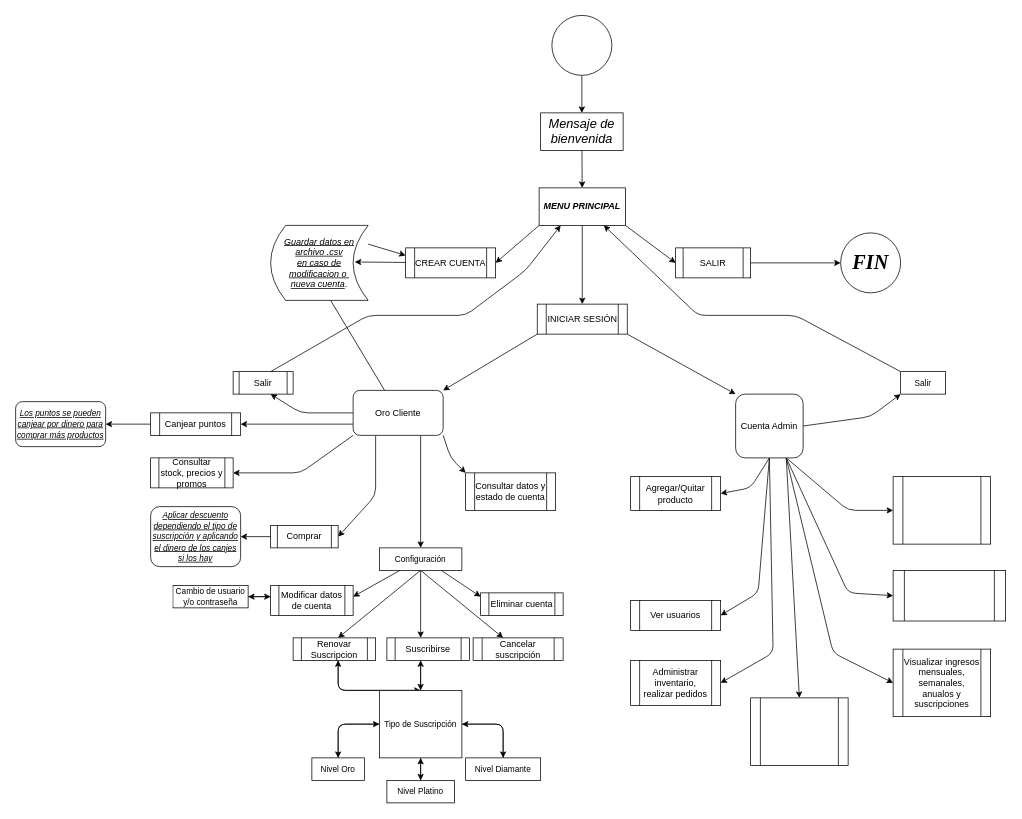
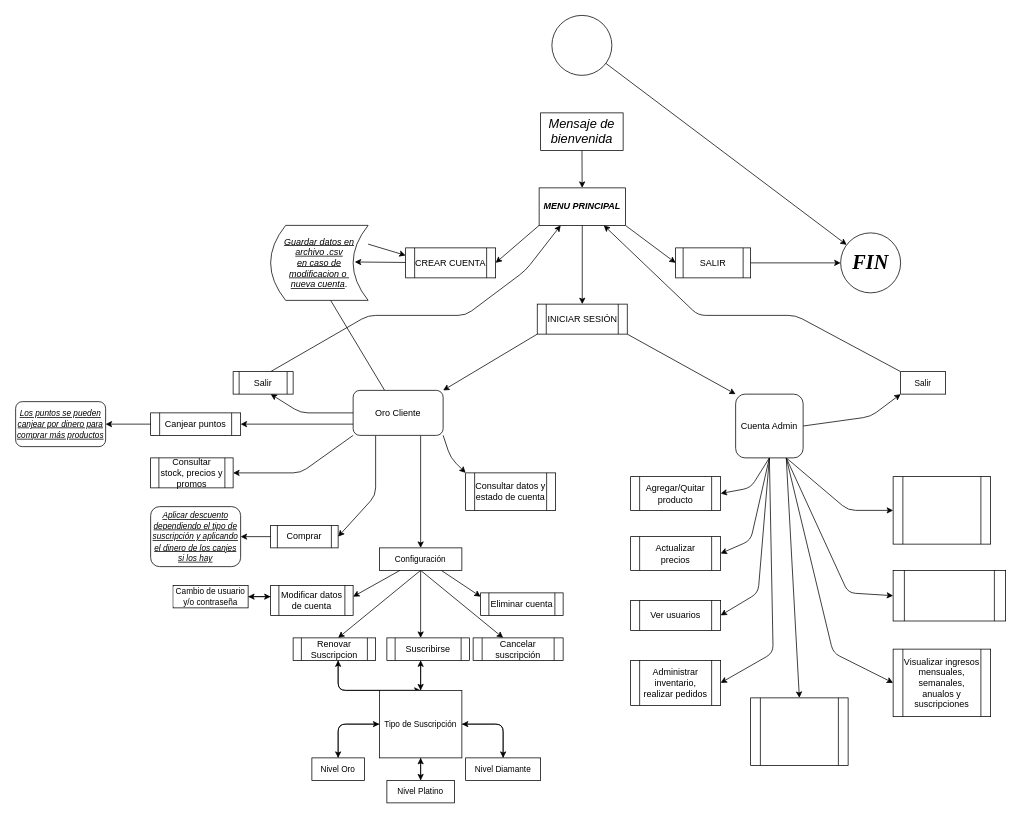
(582, 106) -> (724, 153)
none -> (756, 515)
none -> (675, 554)
